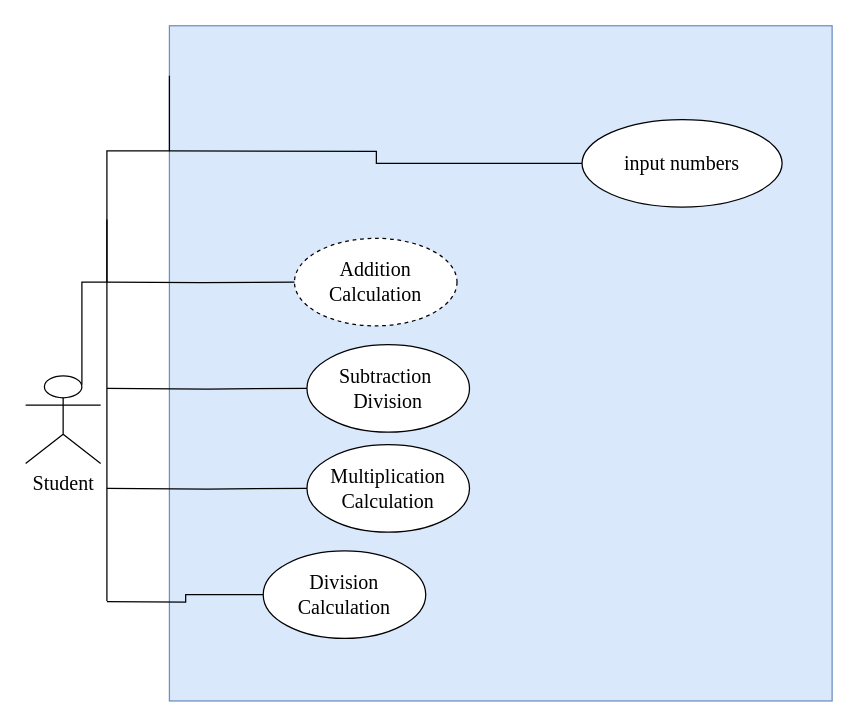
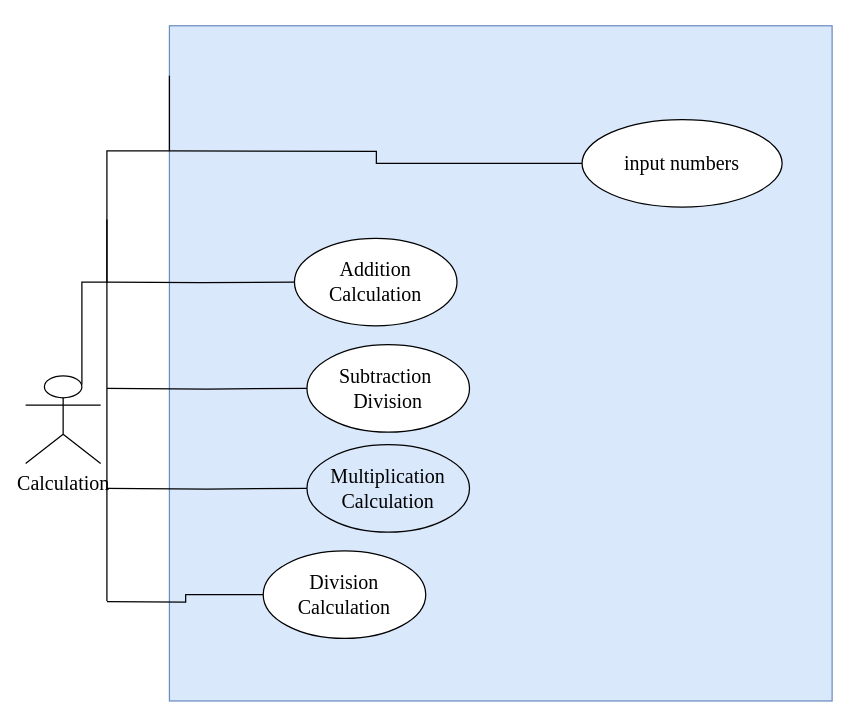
(376, 282) -> (376, 282)
(64, 484) -> (64, 484)
(388, 488) -> (388, 488)
